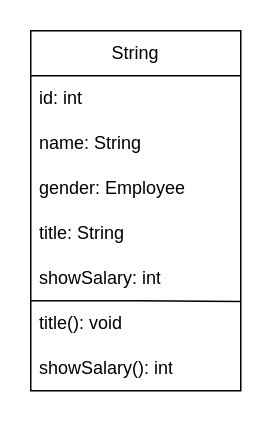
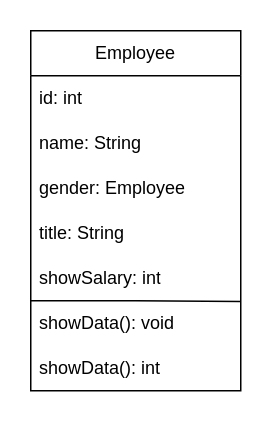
(136, 53) -> (136, 53)
(94, 323) -> (113, 323)
(116, 368) -> (108, 368)
